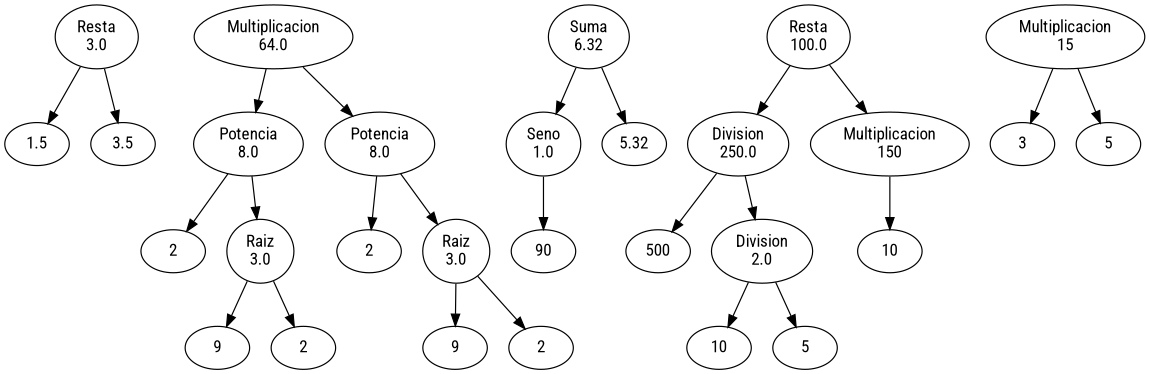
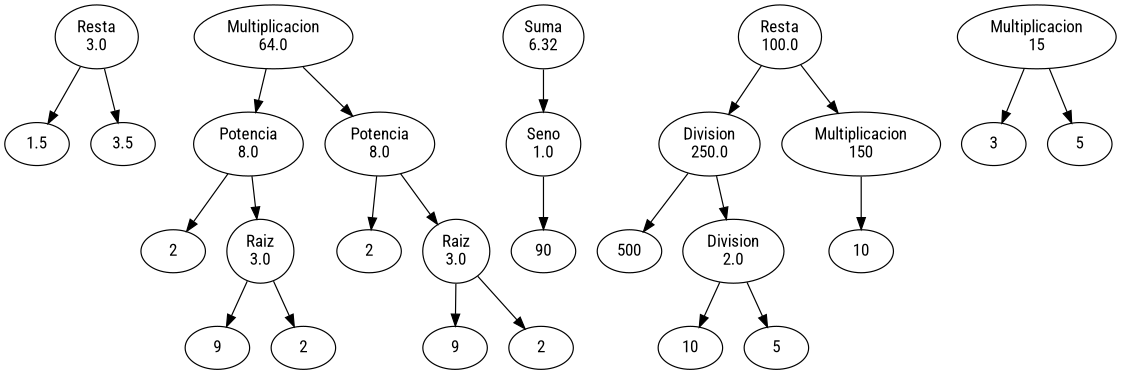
(634, 144) -> none
